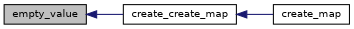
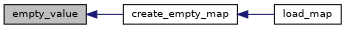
(180, 14) -> (180, 14)
(311, 14) -> (308, 14)
